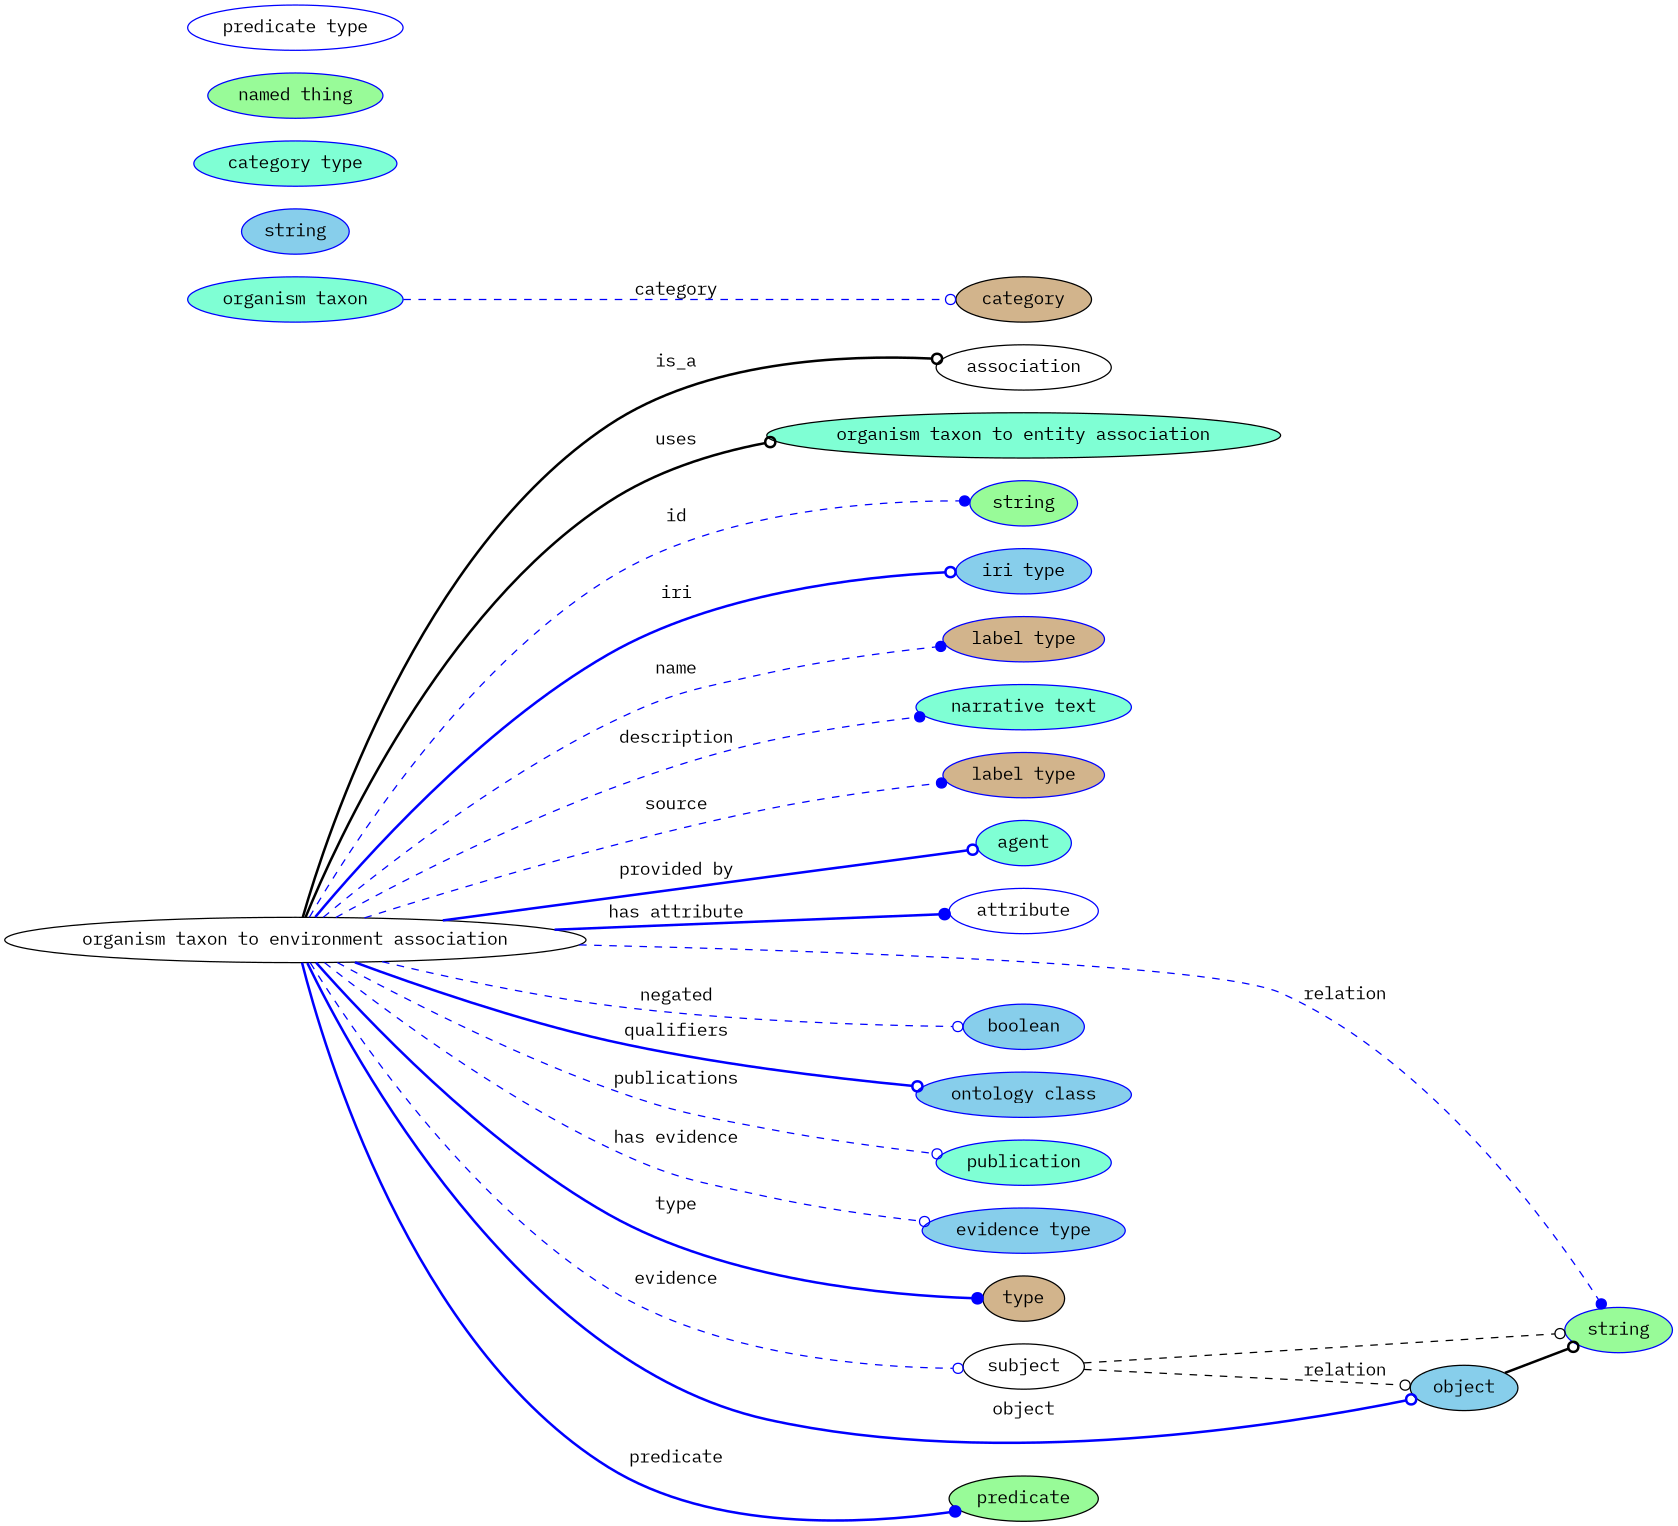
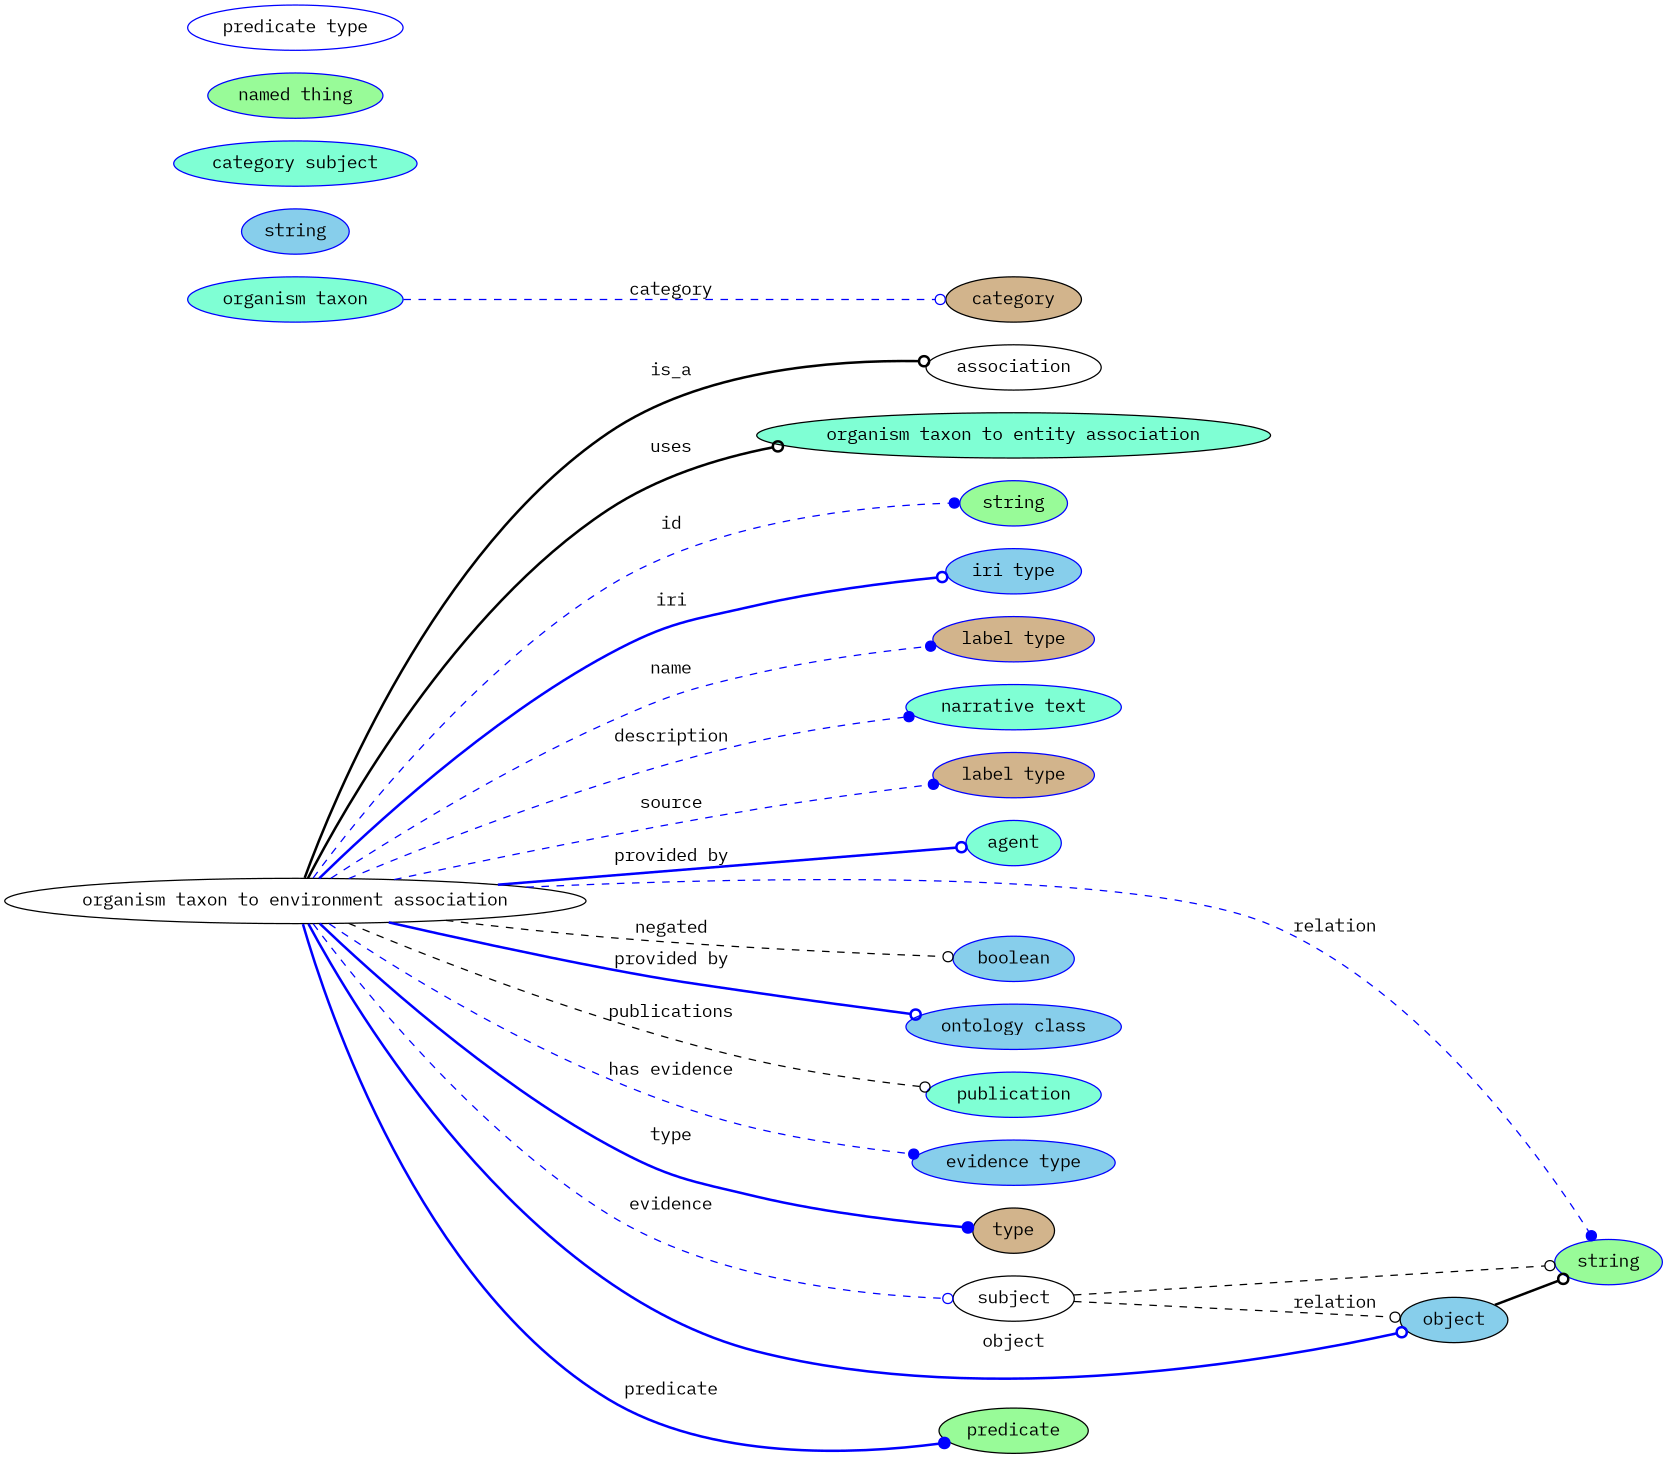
(295, 164) -> (295, 164)
(1024, 911) -> none
(665, 1012) -> (694, 944)
(676, 1031) -> (671, 959)
(623, 1094) -> (628, 1026)
(600, 1143) -> (604, 1076)
